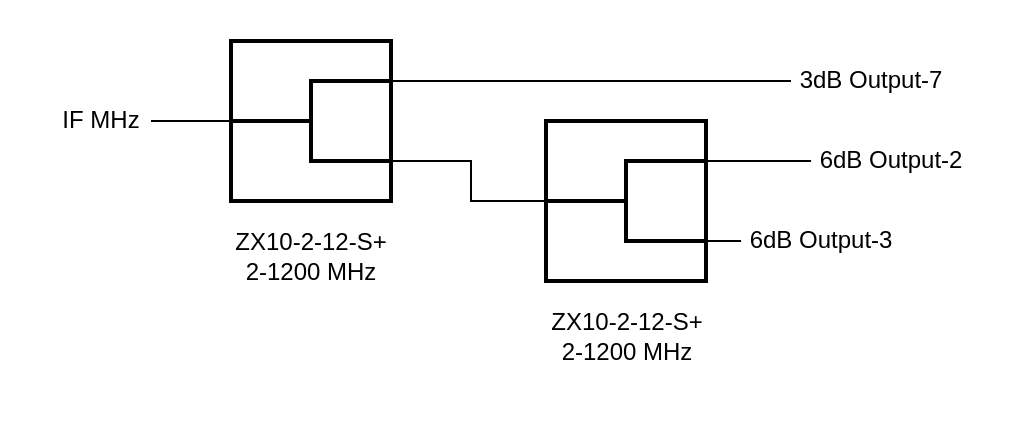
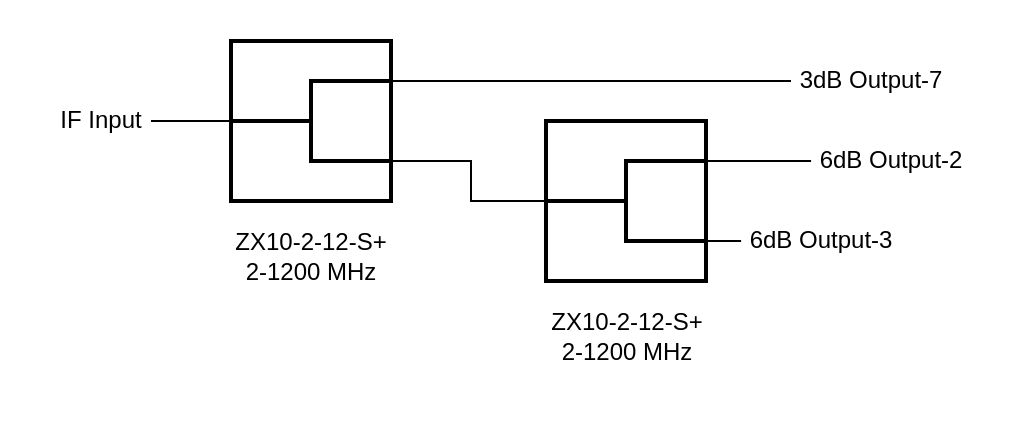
(102, 121) -> (102, 121)
